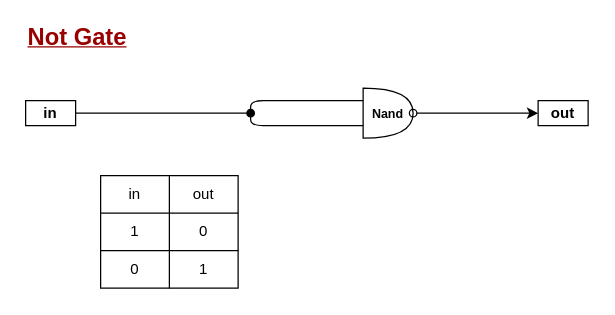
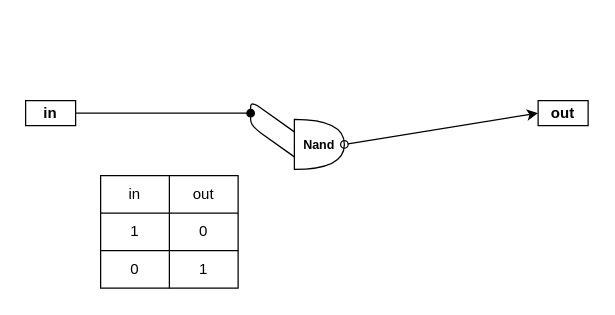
(157, 38) -> none
(388, 113) -> (319, 144)
